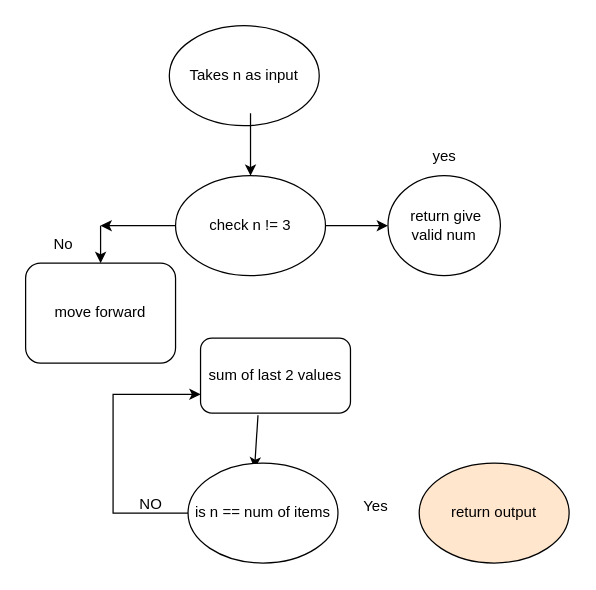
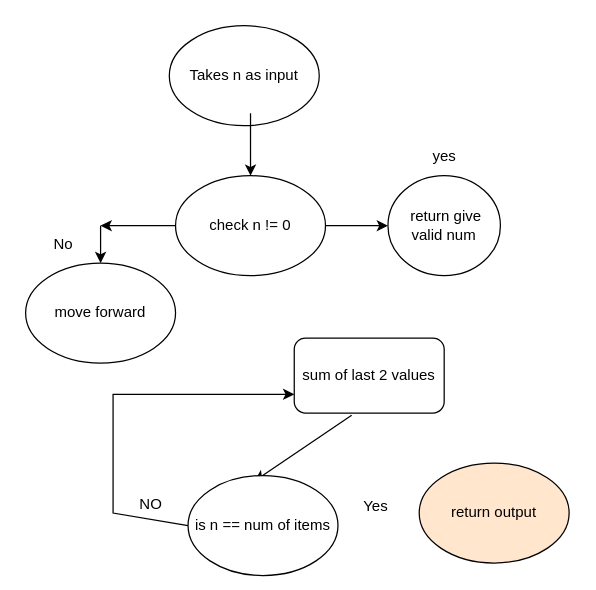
(251, 226) -> (251, 226)
(101, 313) -> (101, 313)
(276, 376) -> (369, 376)
(263, 513) -> (263, 526)
